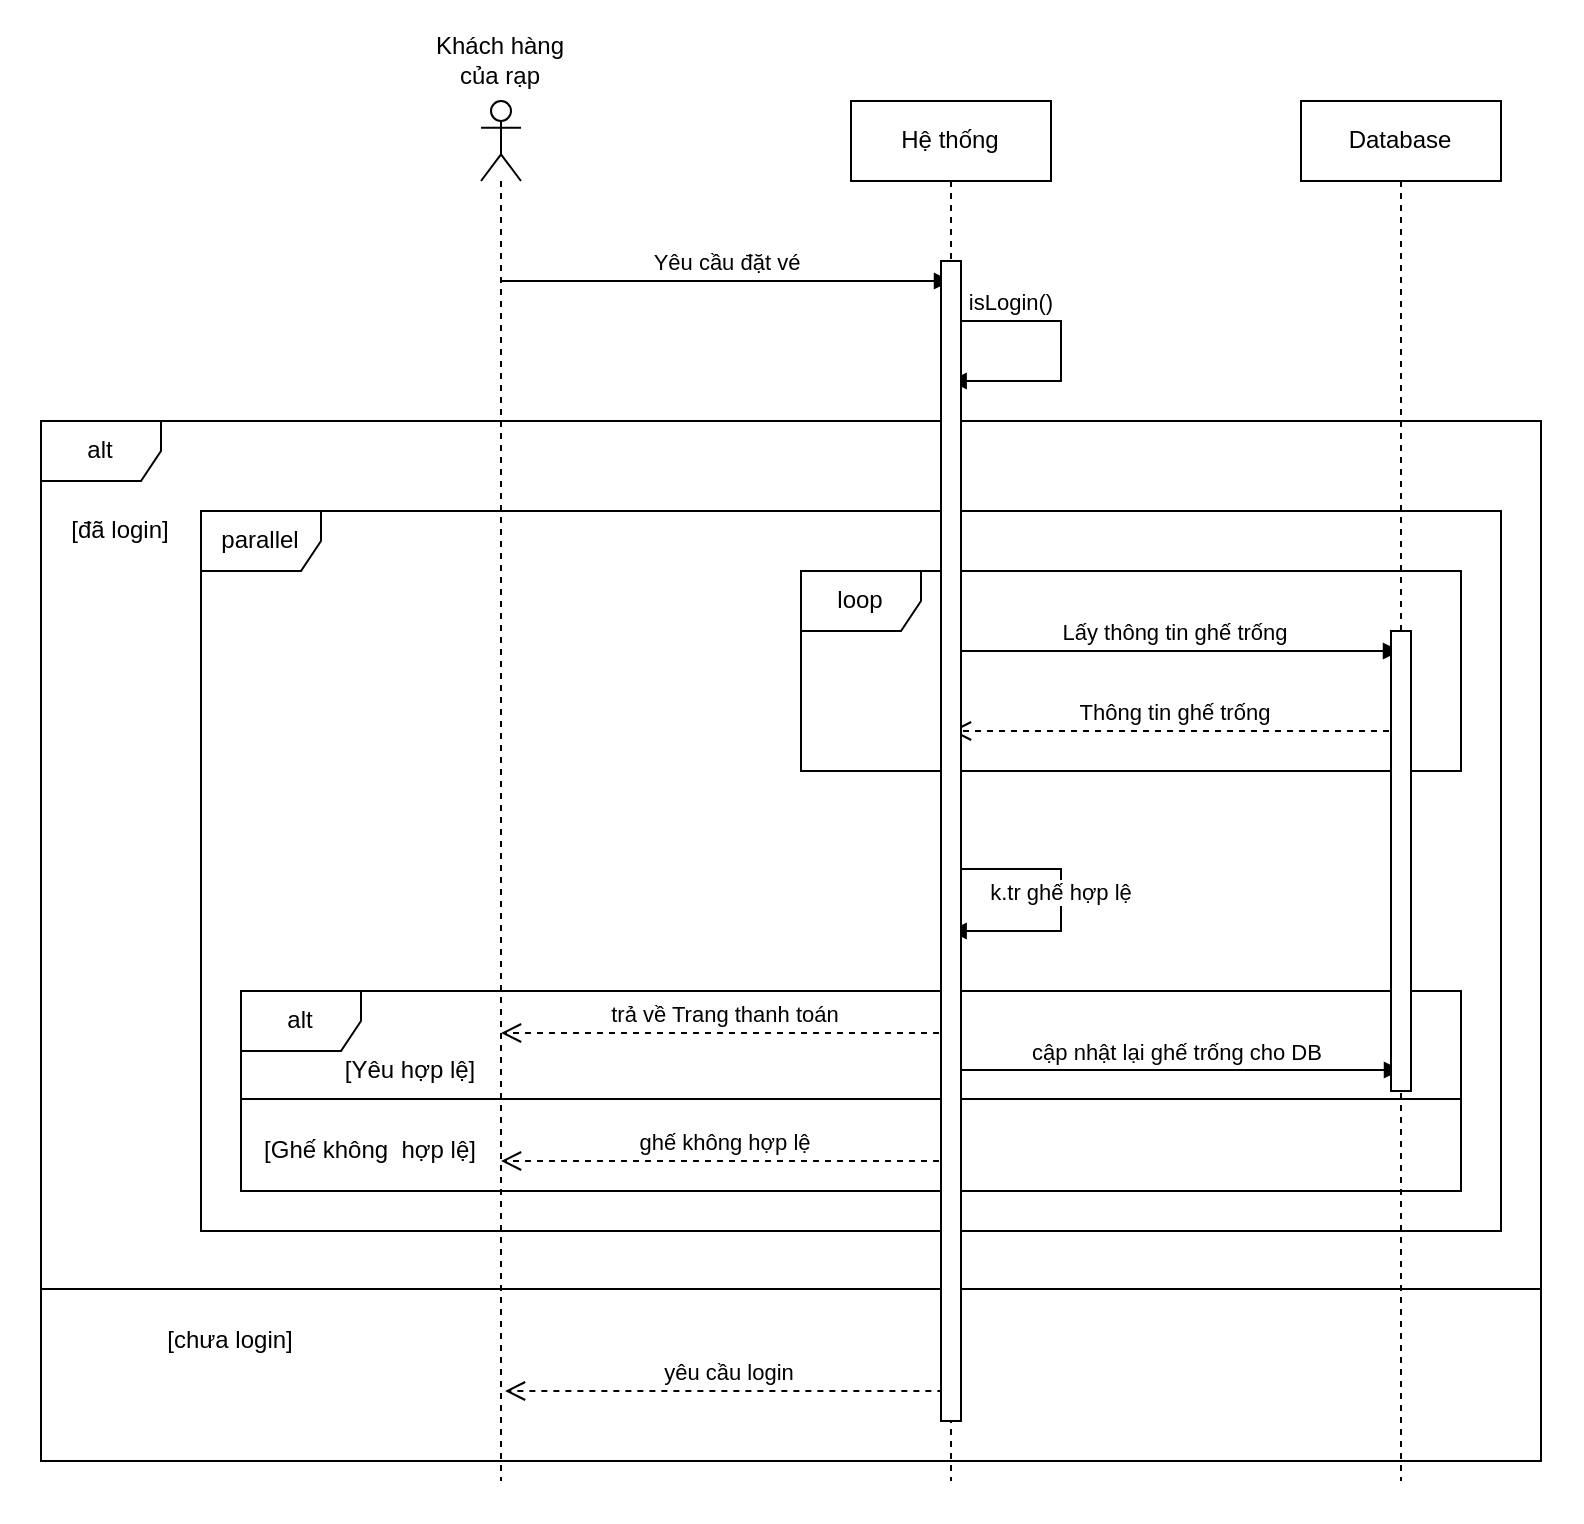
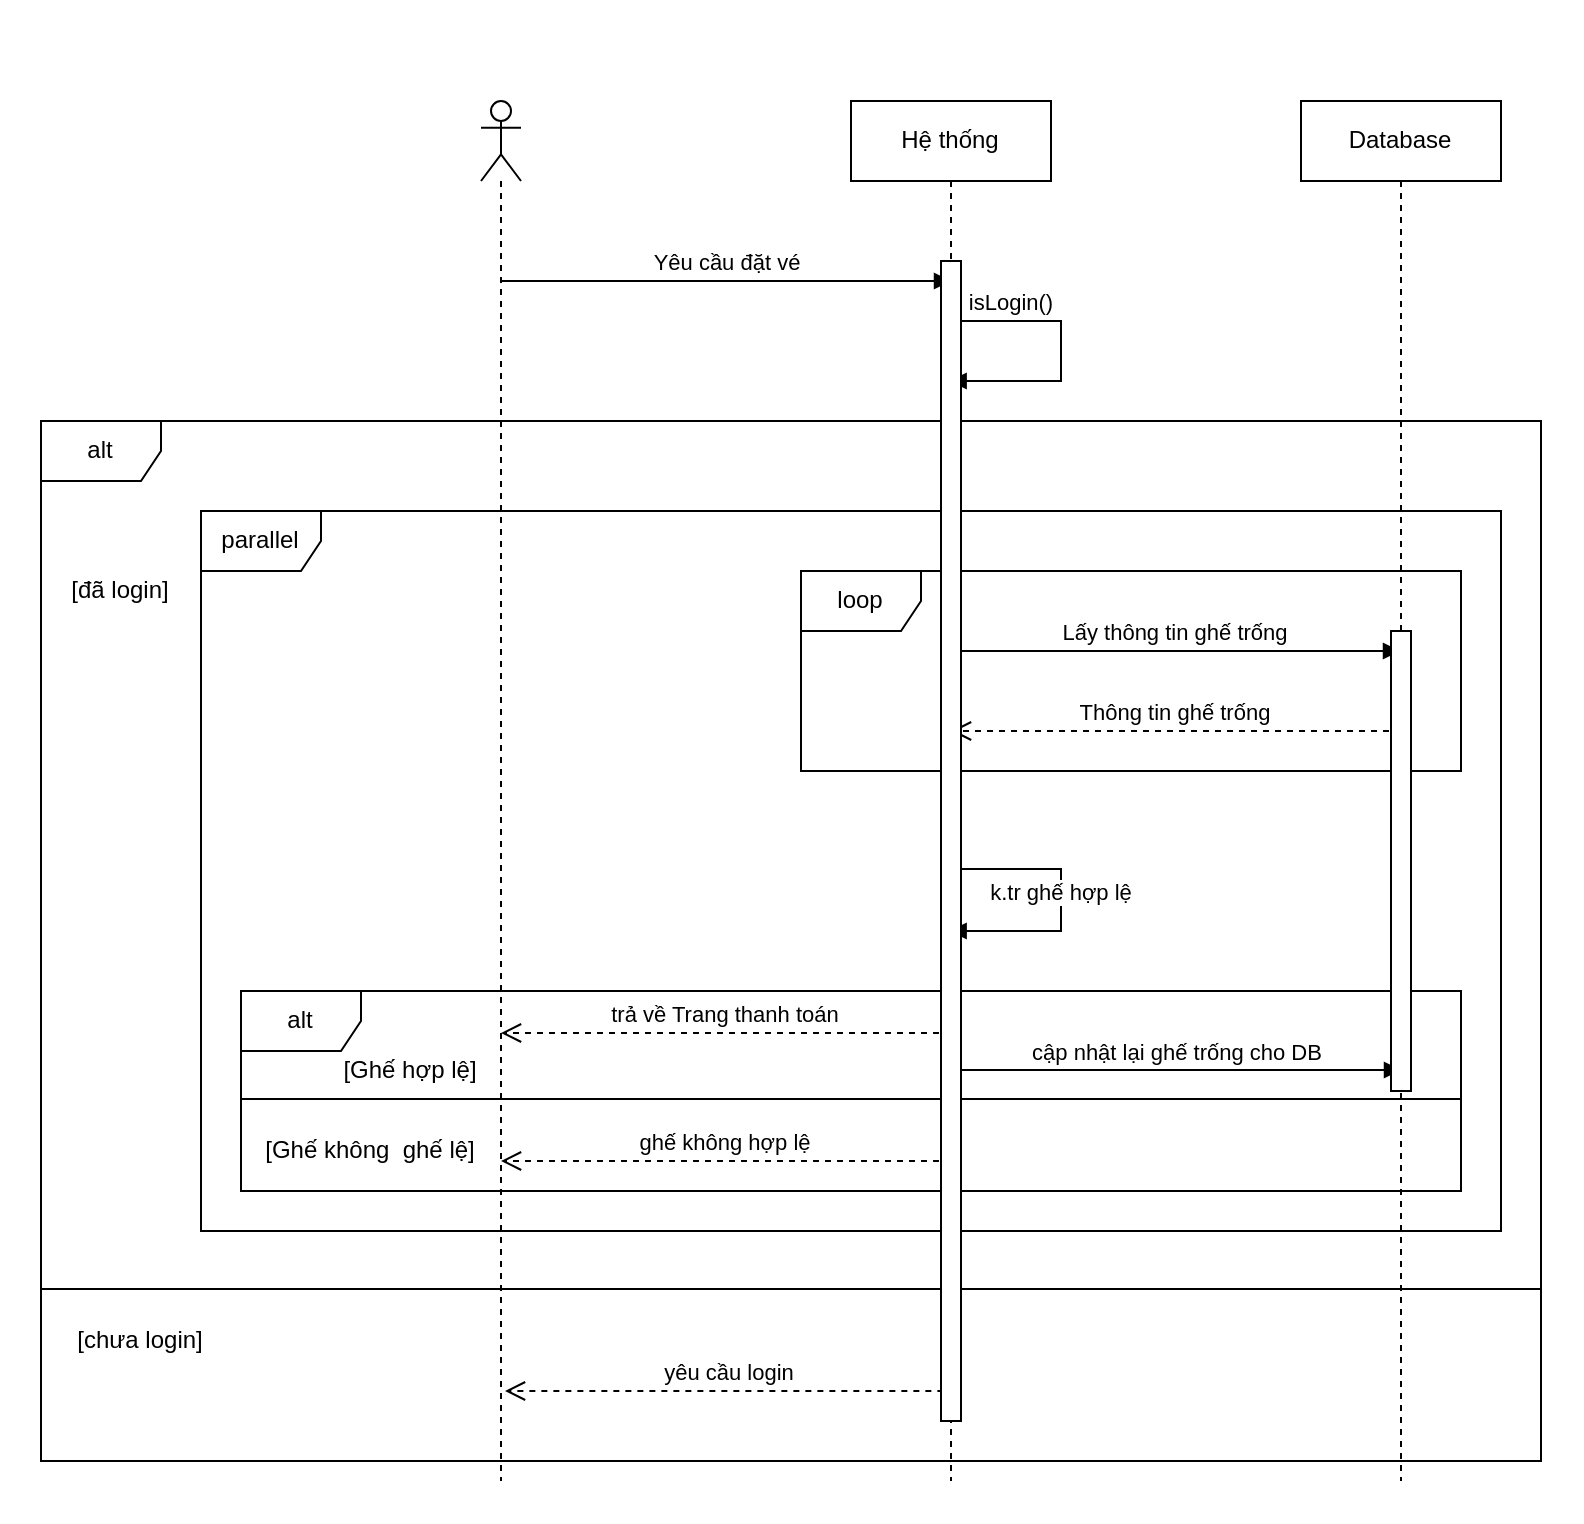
(501, 61) -> none
(121, 531) -> (121, 591)
(411, 1071) -> (411, 1071)
(371, 1151) -> (371, 1151)
(231, 1341) -> (141, 1341)
